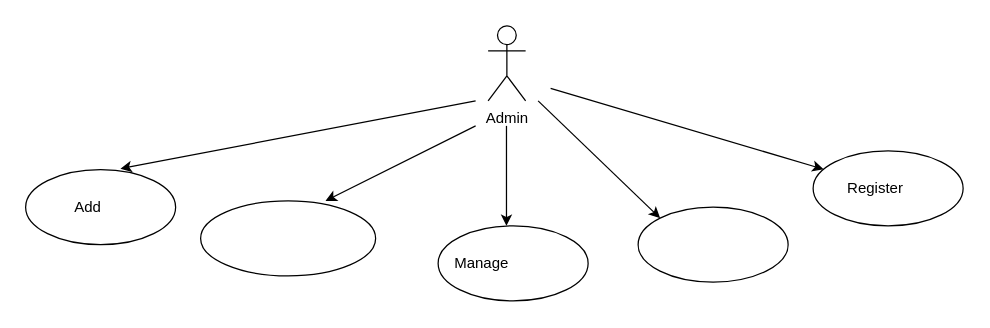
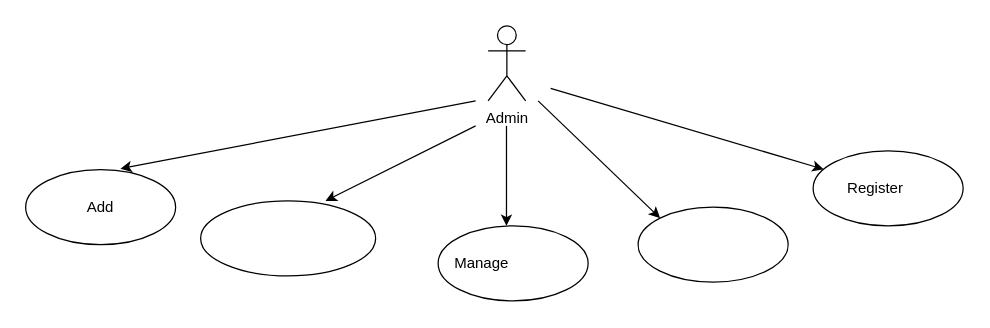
(88, 207) -> (101, 207)
